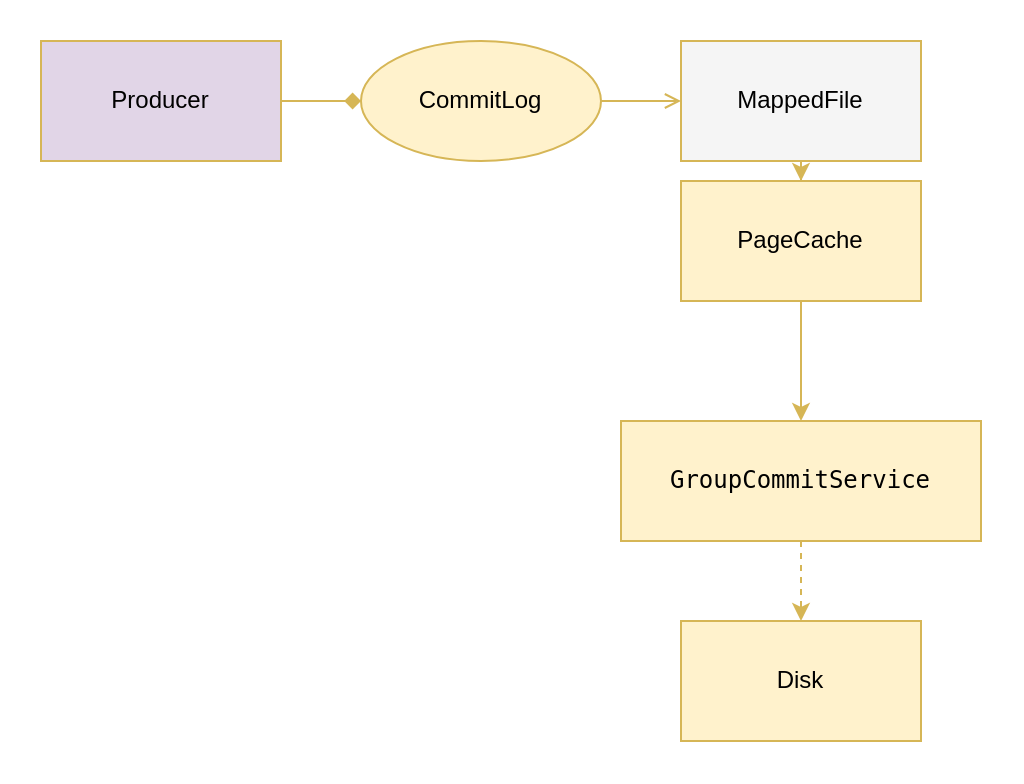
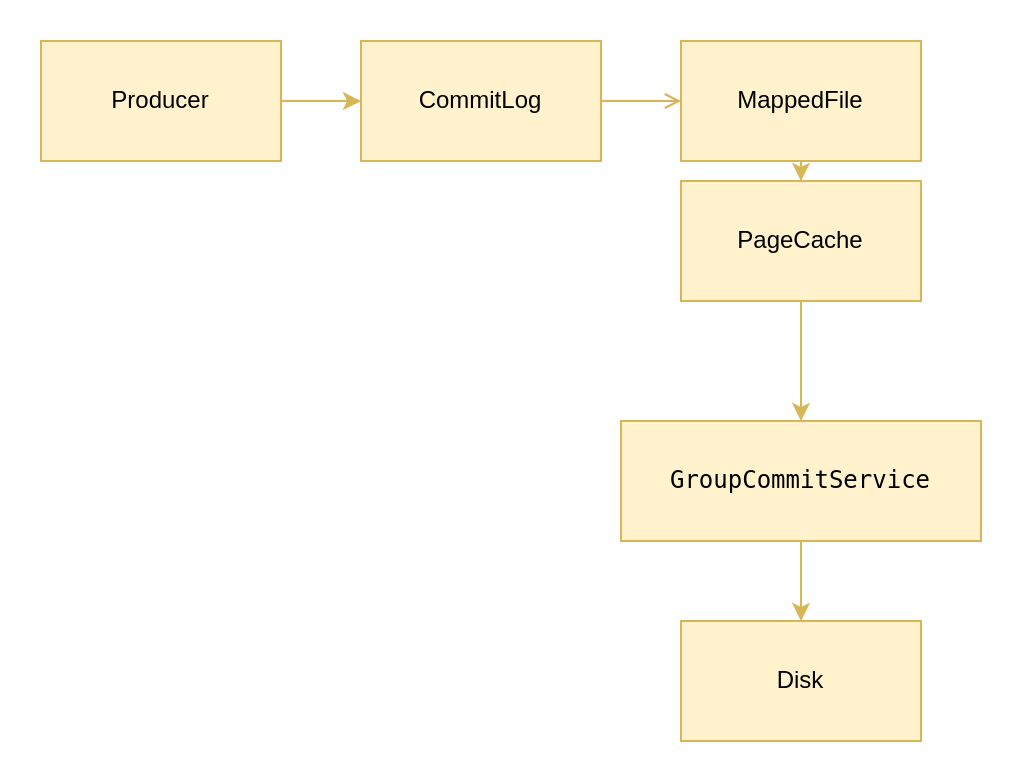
(161, 101) -> (161, 101)
(344, 101) -> (345, 101)
(481, 101) -> (481, 101)
(801, 101) -> (801, 101)
(801, 573) -> (801, 573)
